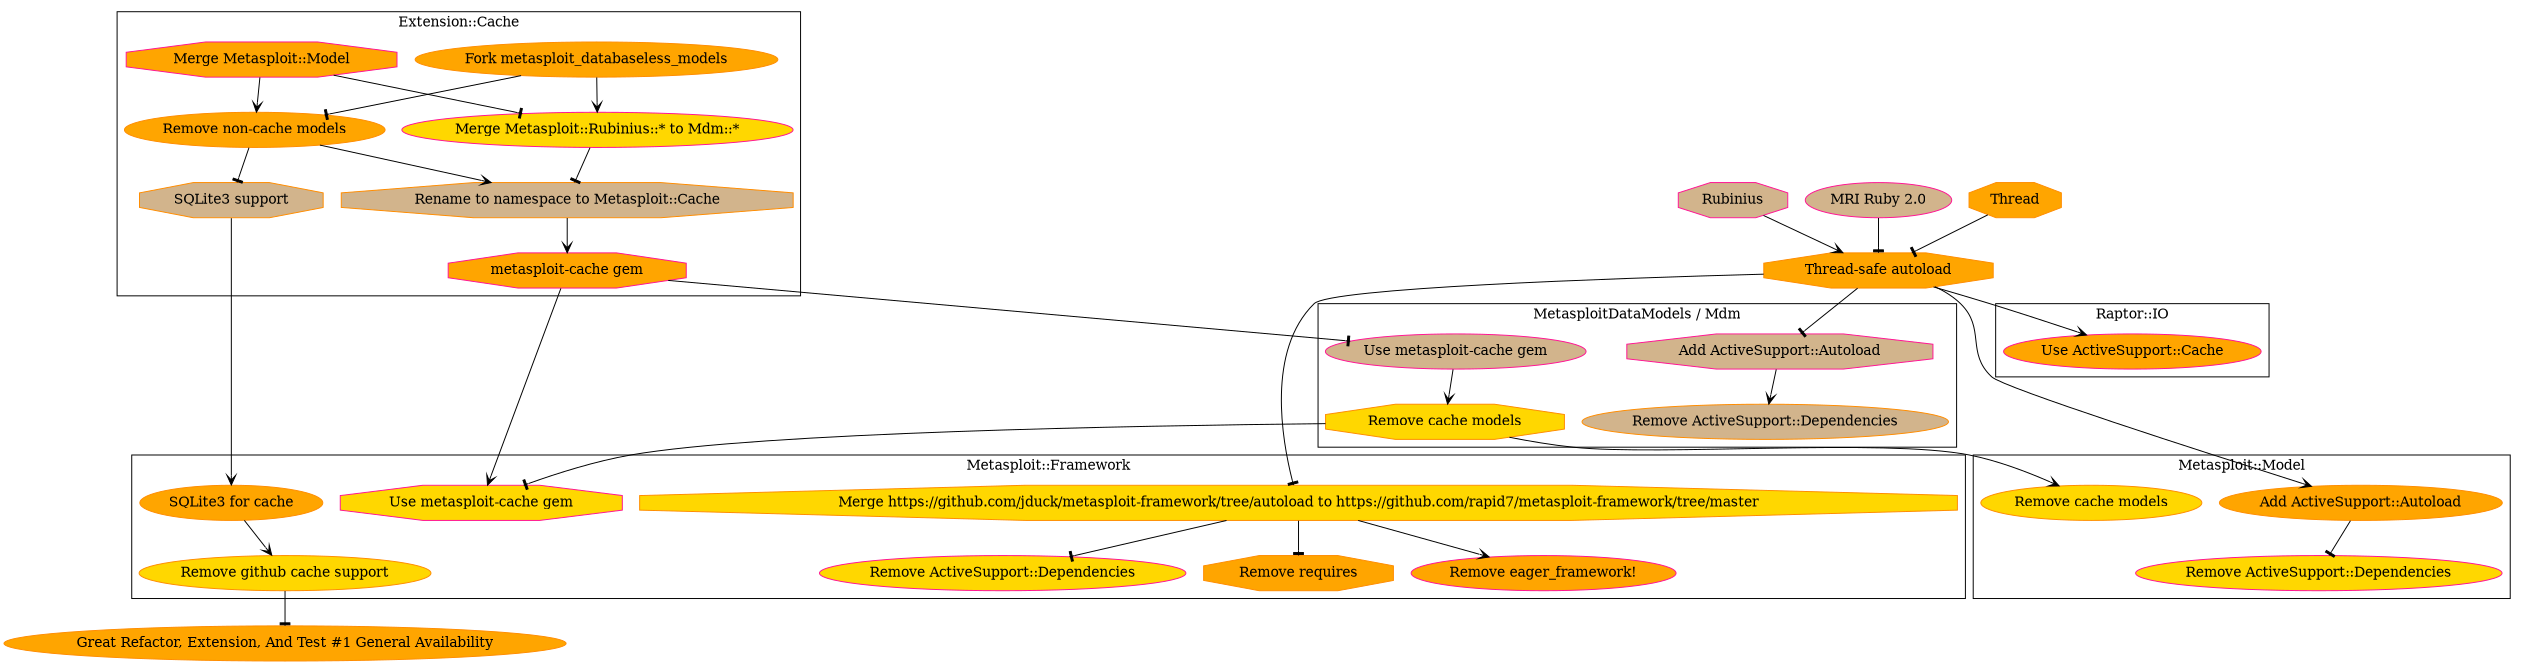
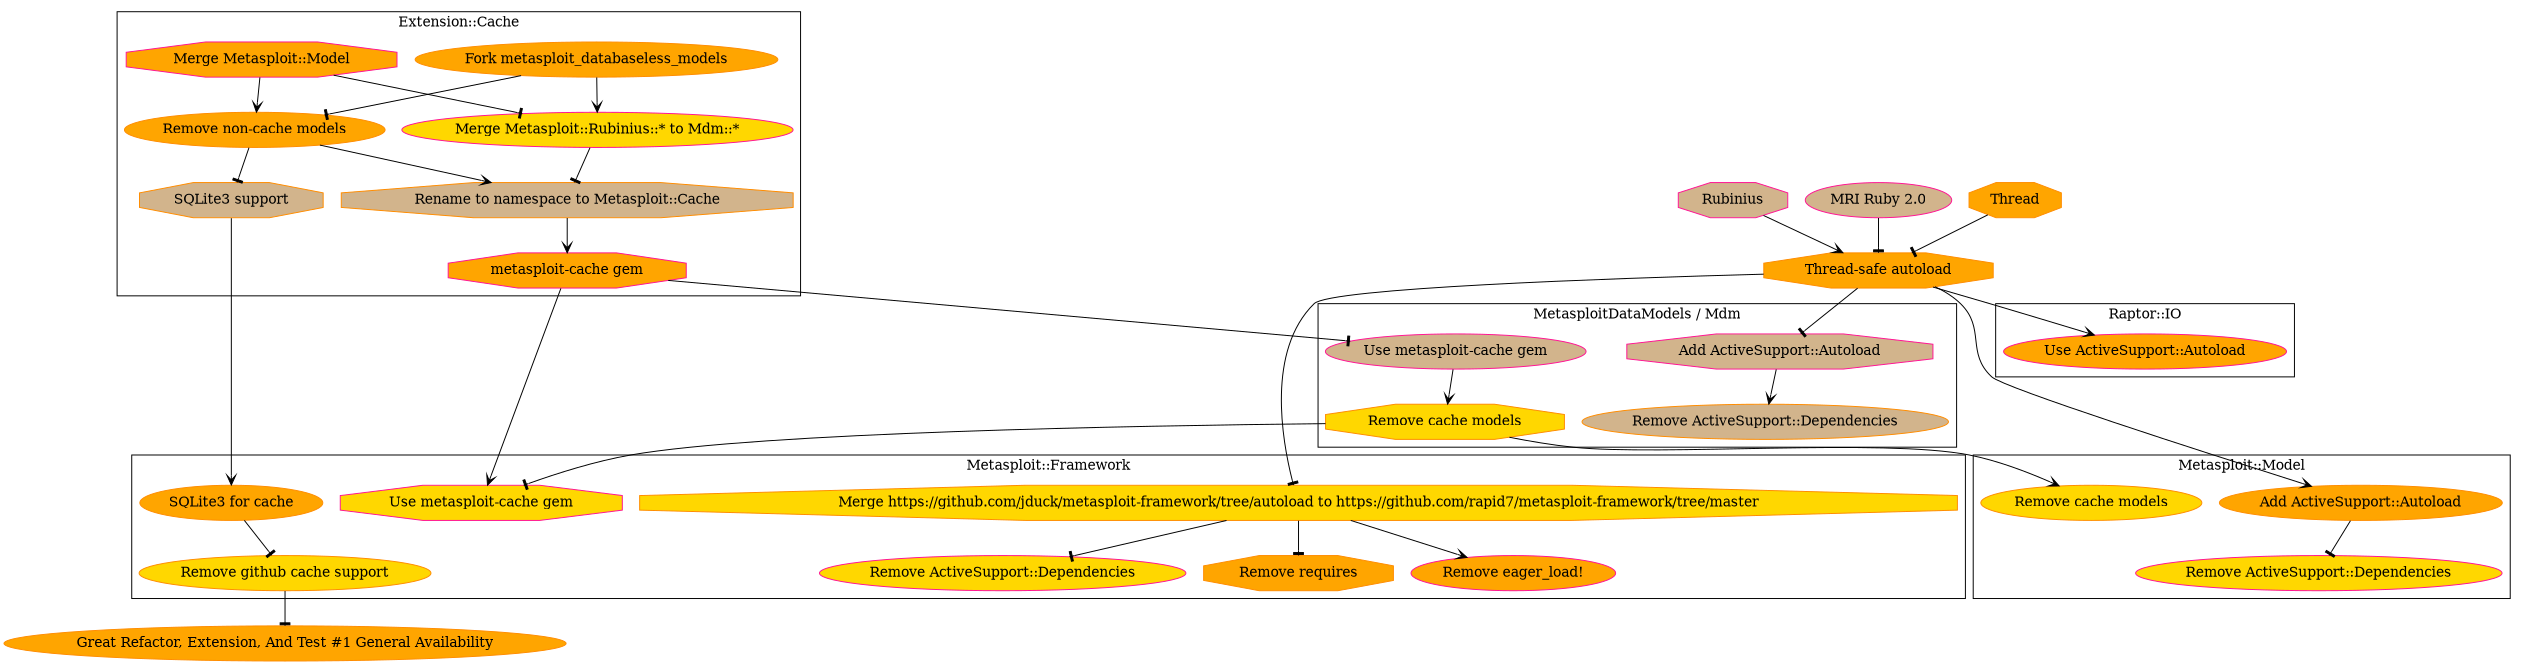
(2132, 352) -> (2145, 352)
(255, 534) -> (257, 536)
(1544, 573) -> (1513, 573)
